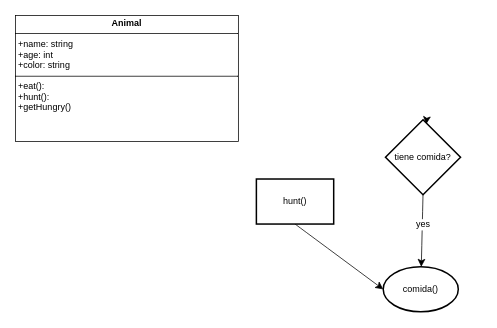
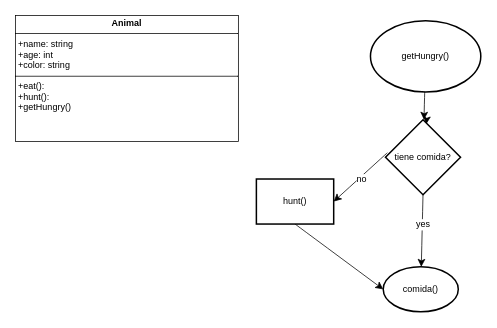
none -> (425, 56)
none -> (424, 103)
none -> (362, 175)
